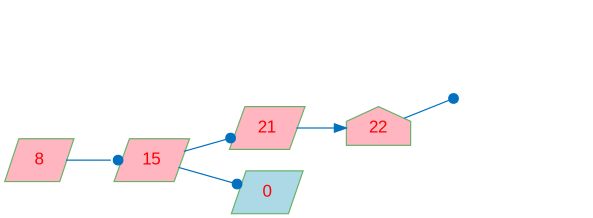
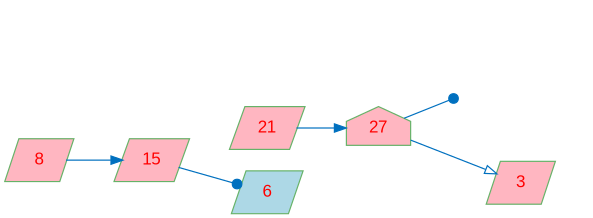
(379, 128) -> (379, 128)
(205, 145) -> none
(88, 160) -> (88, 160)
none -> (521, 183)
(267, 192) -> (267, 192)
